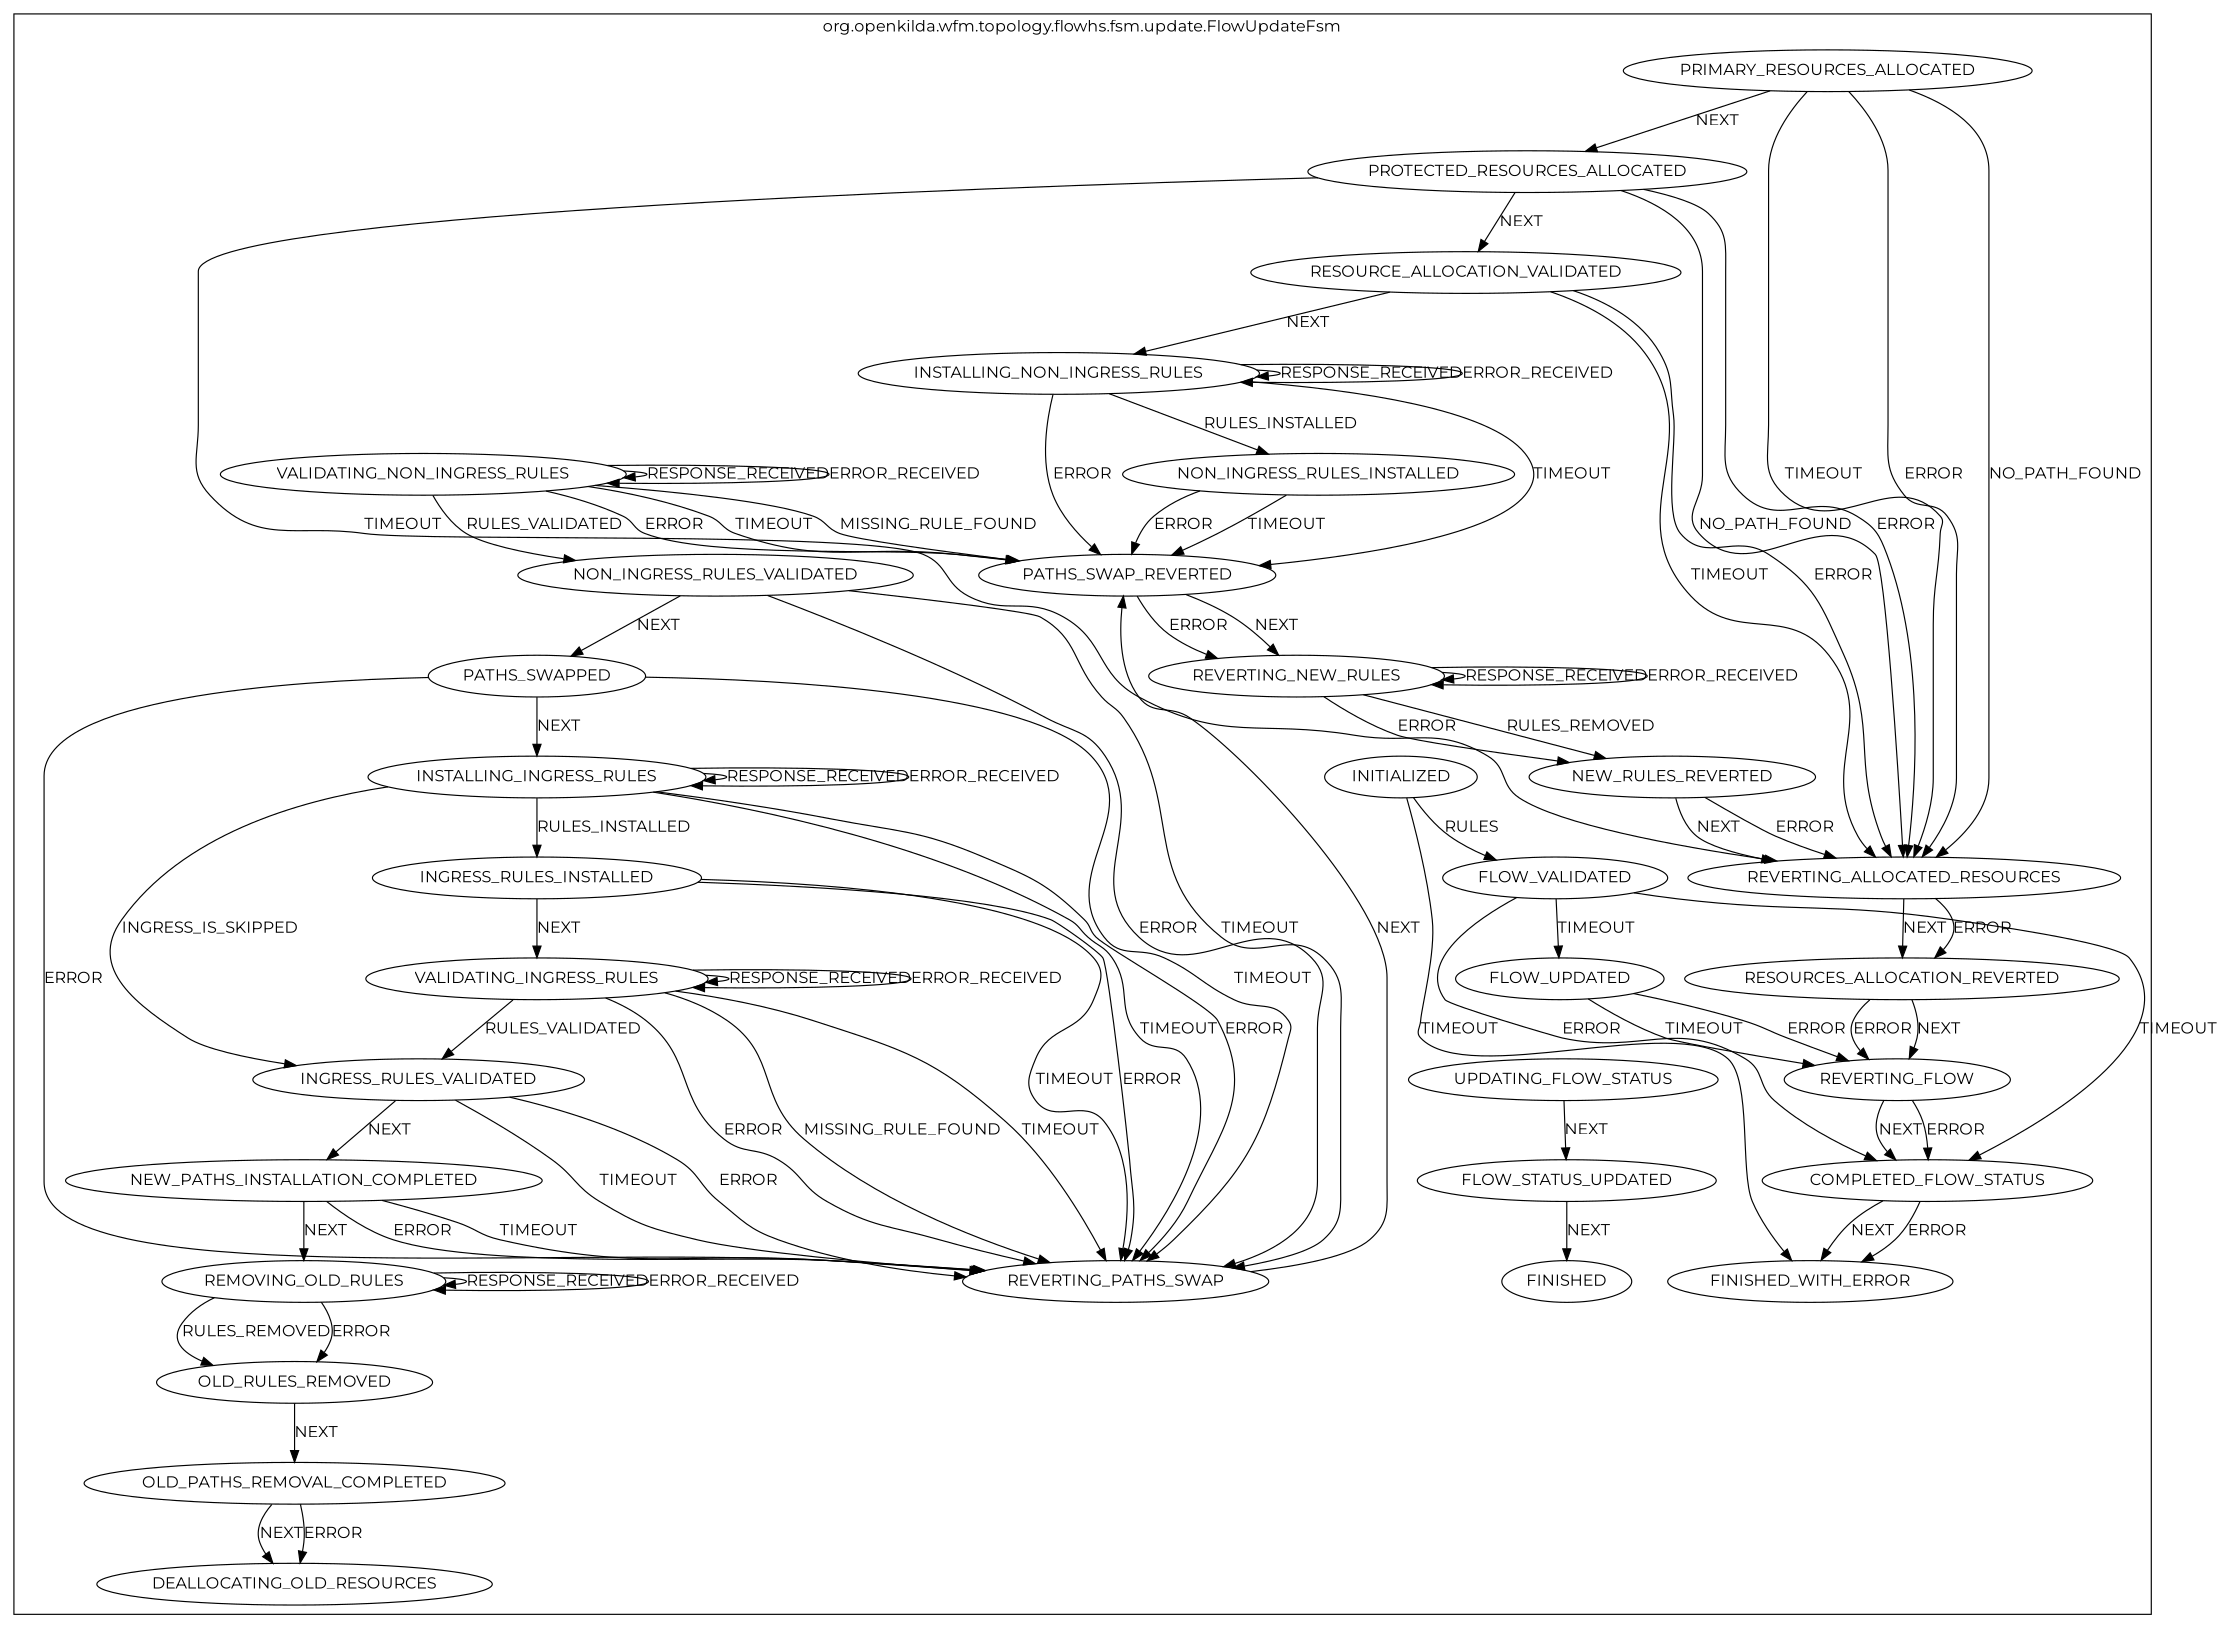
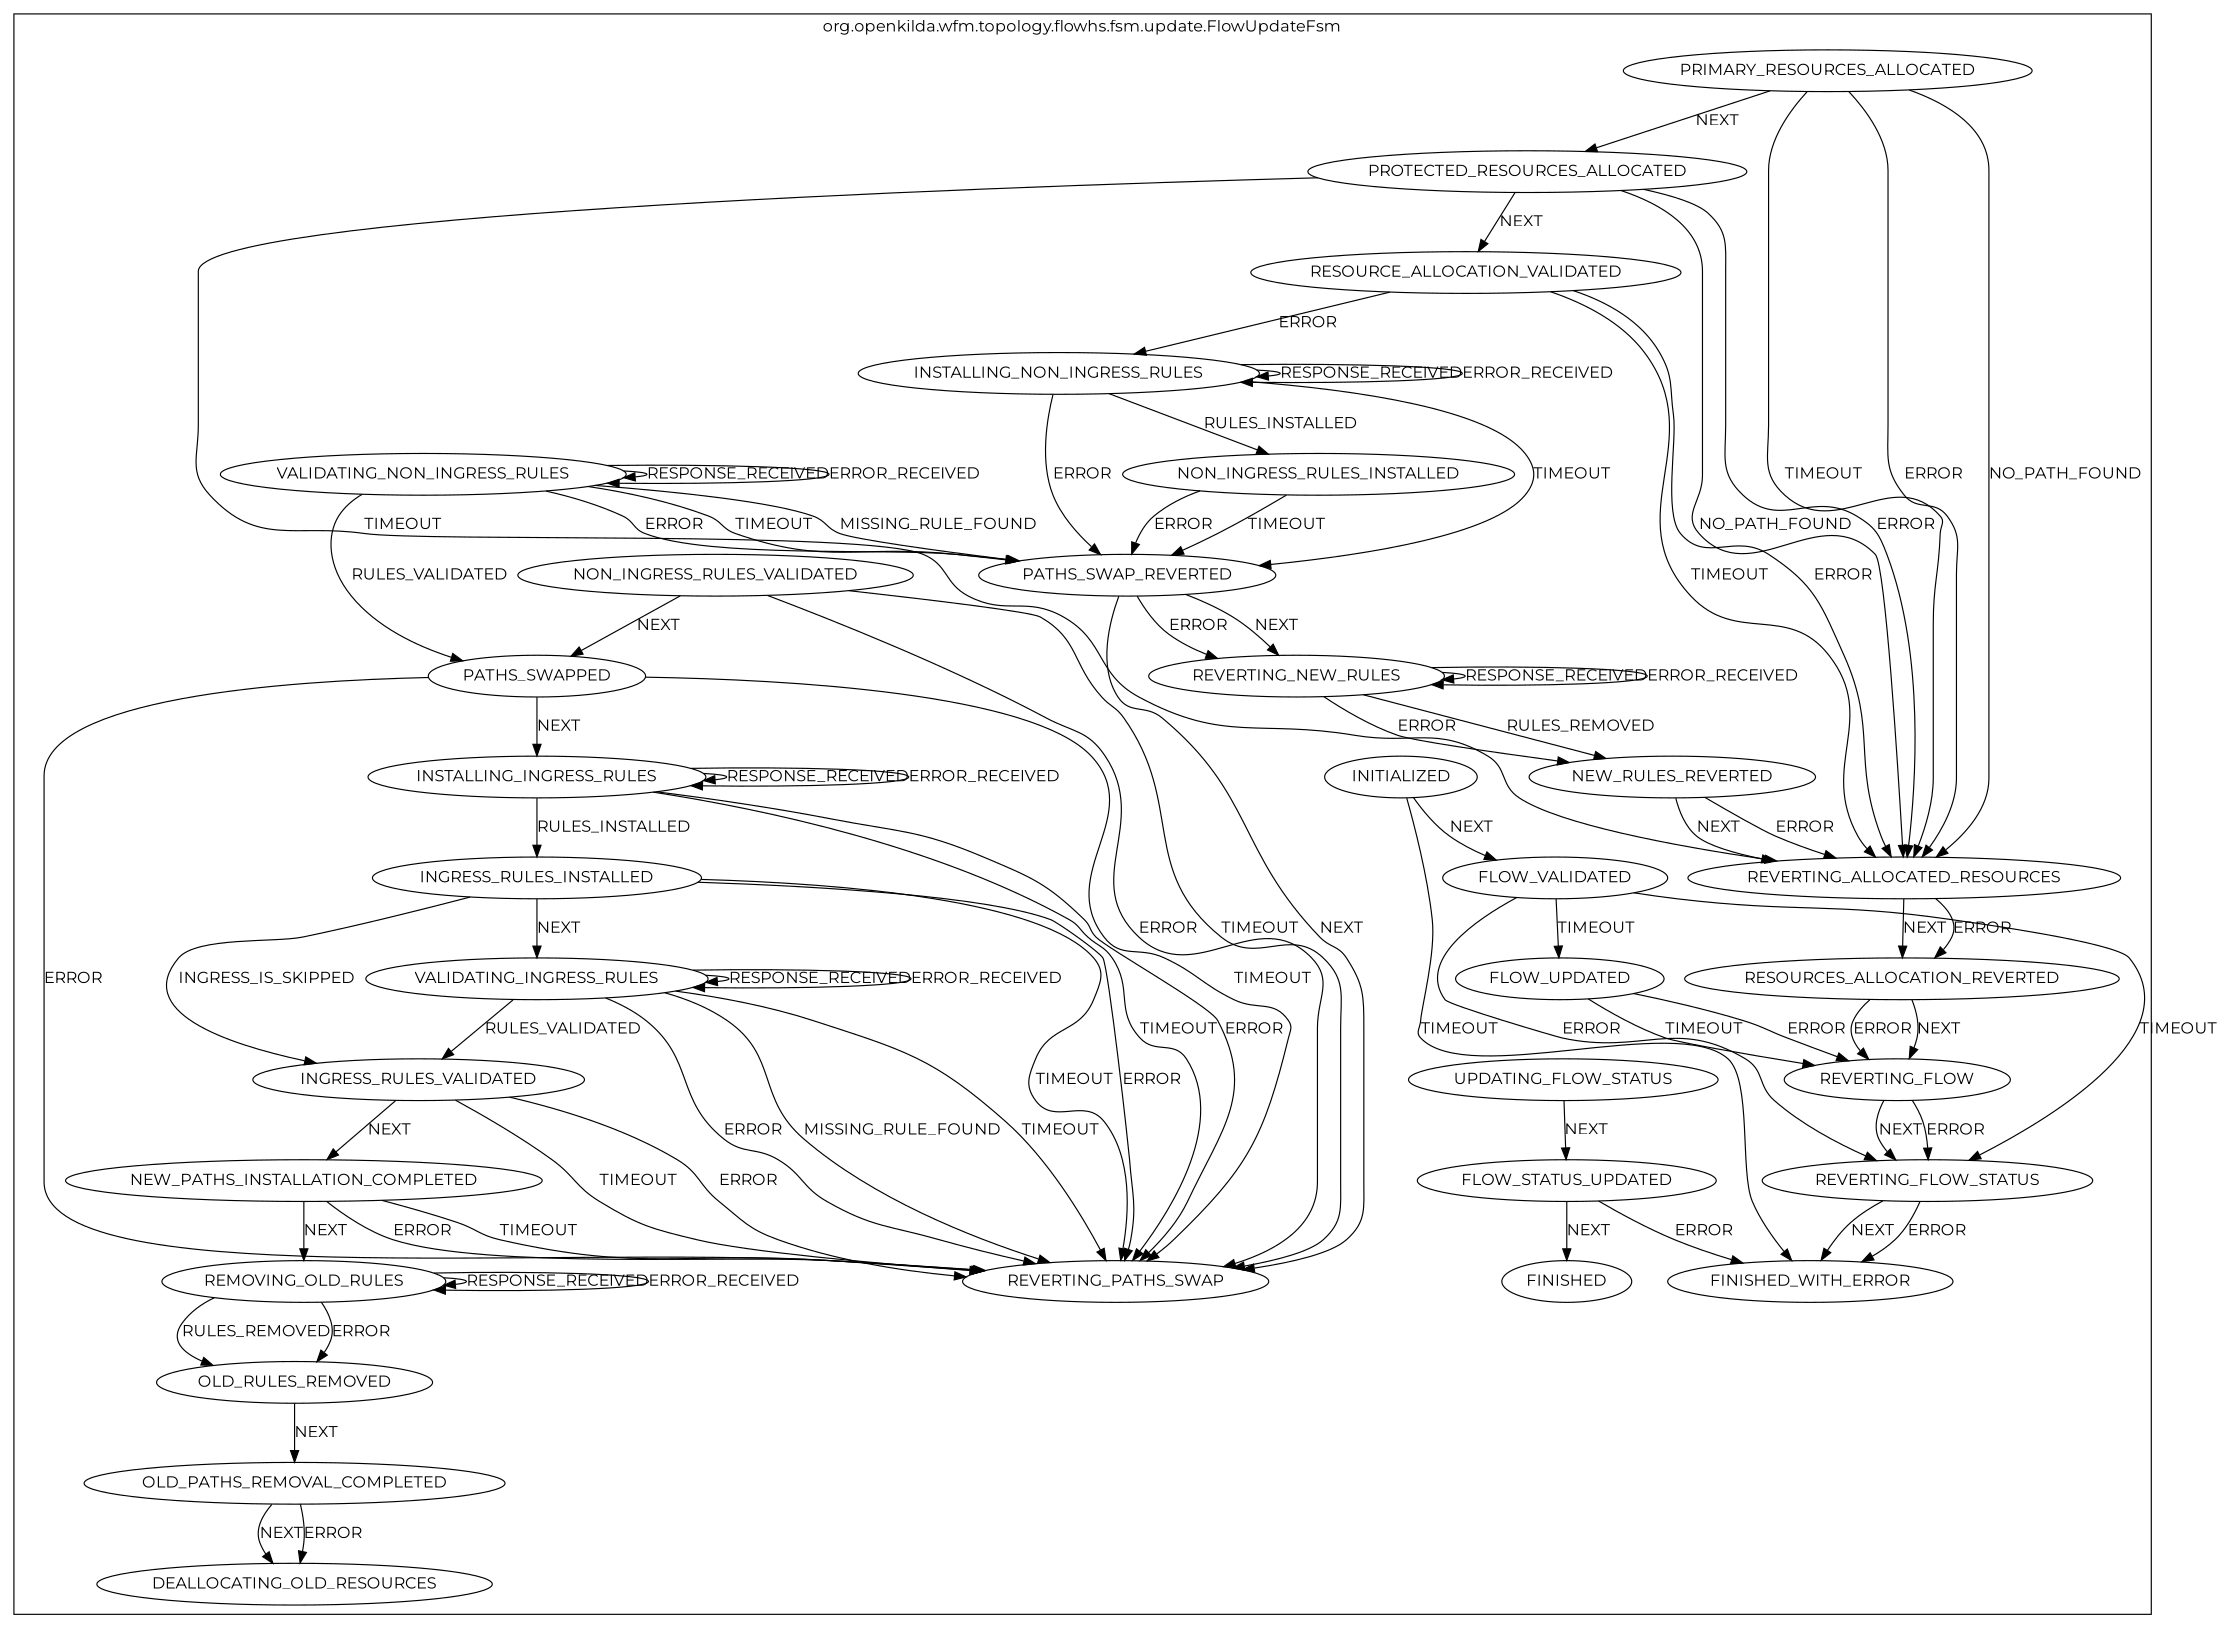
(1308, 323) -> (1308, 323)
(493, 544) -> (351, 596)
(1472, 827) -> (1472, 827)
(138, 901) -> (227, 943)
(1375, 934) -> (1318, 935)
(1927, 1181) -> (1927, 1181)
none -> (1663, 1235)
